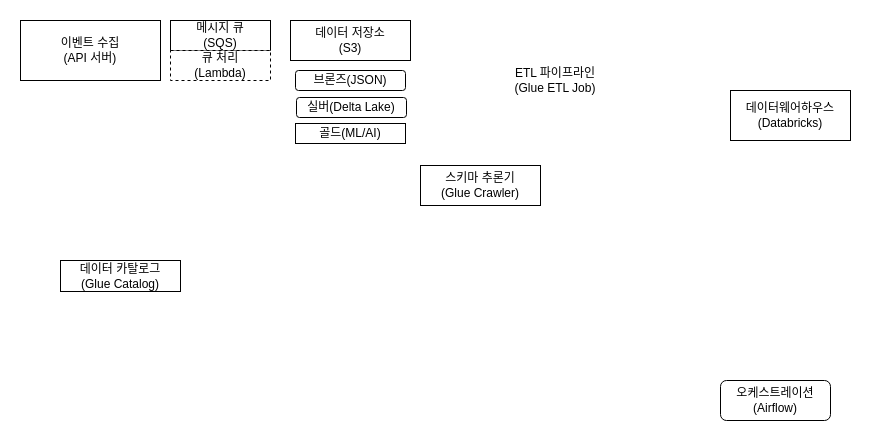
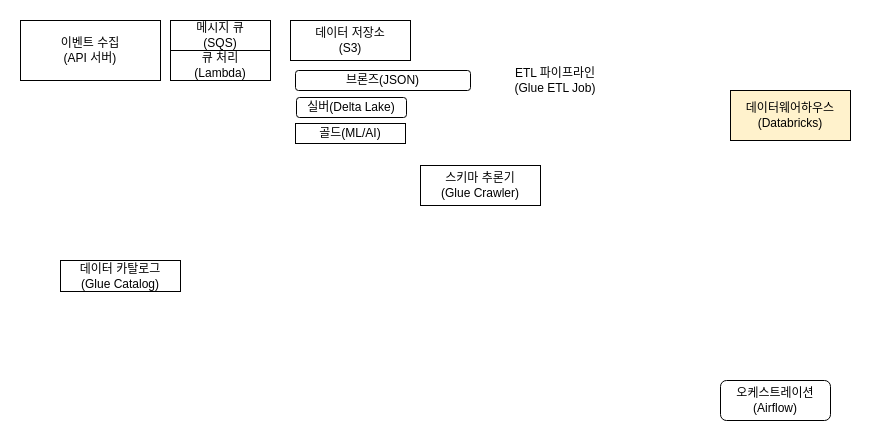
(221, 66) -> (221, 66)
(351, 81) -> (383, 81)
(791, 116) -> (791, 116)
